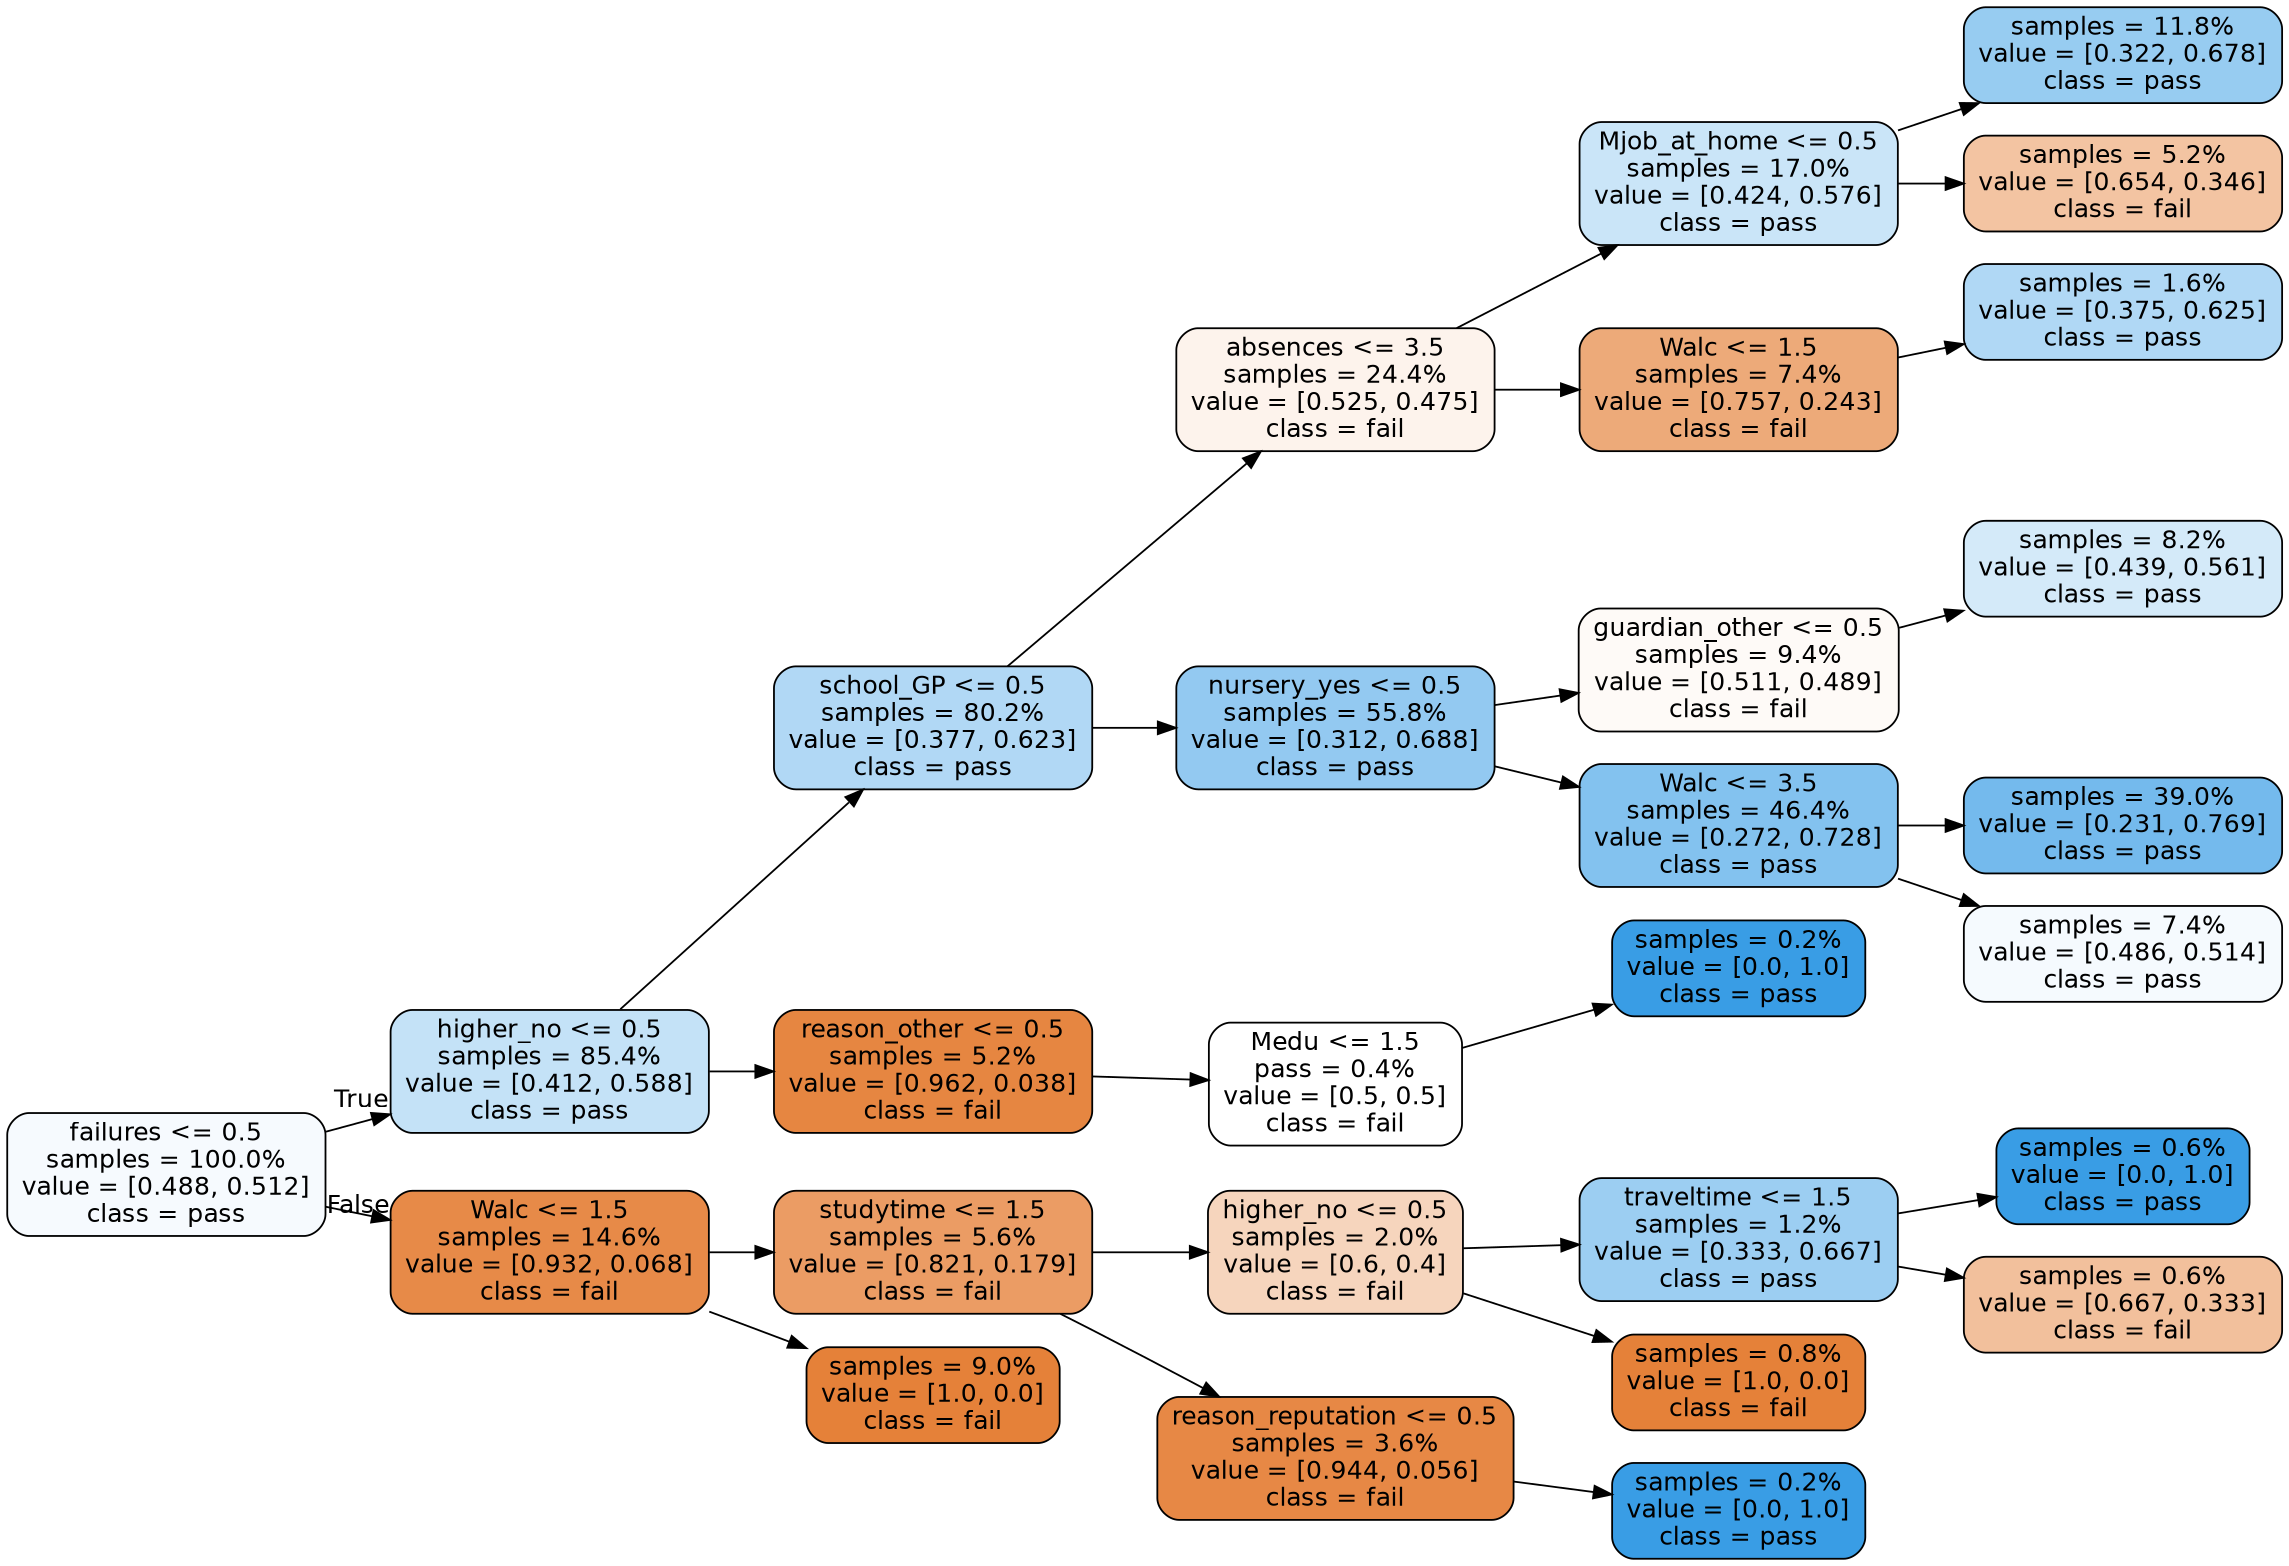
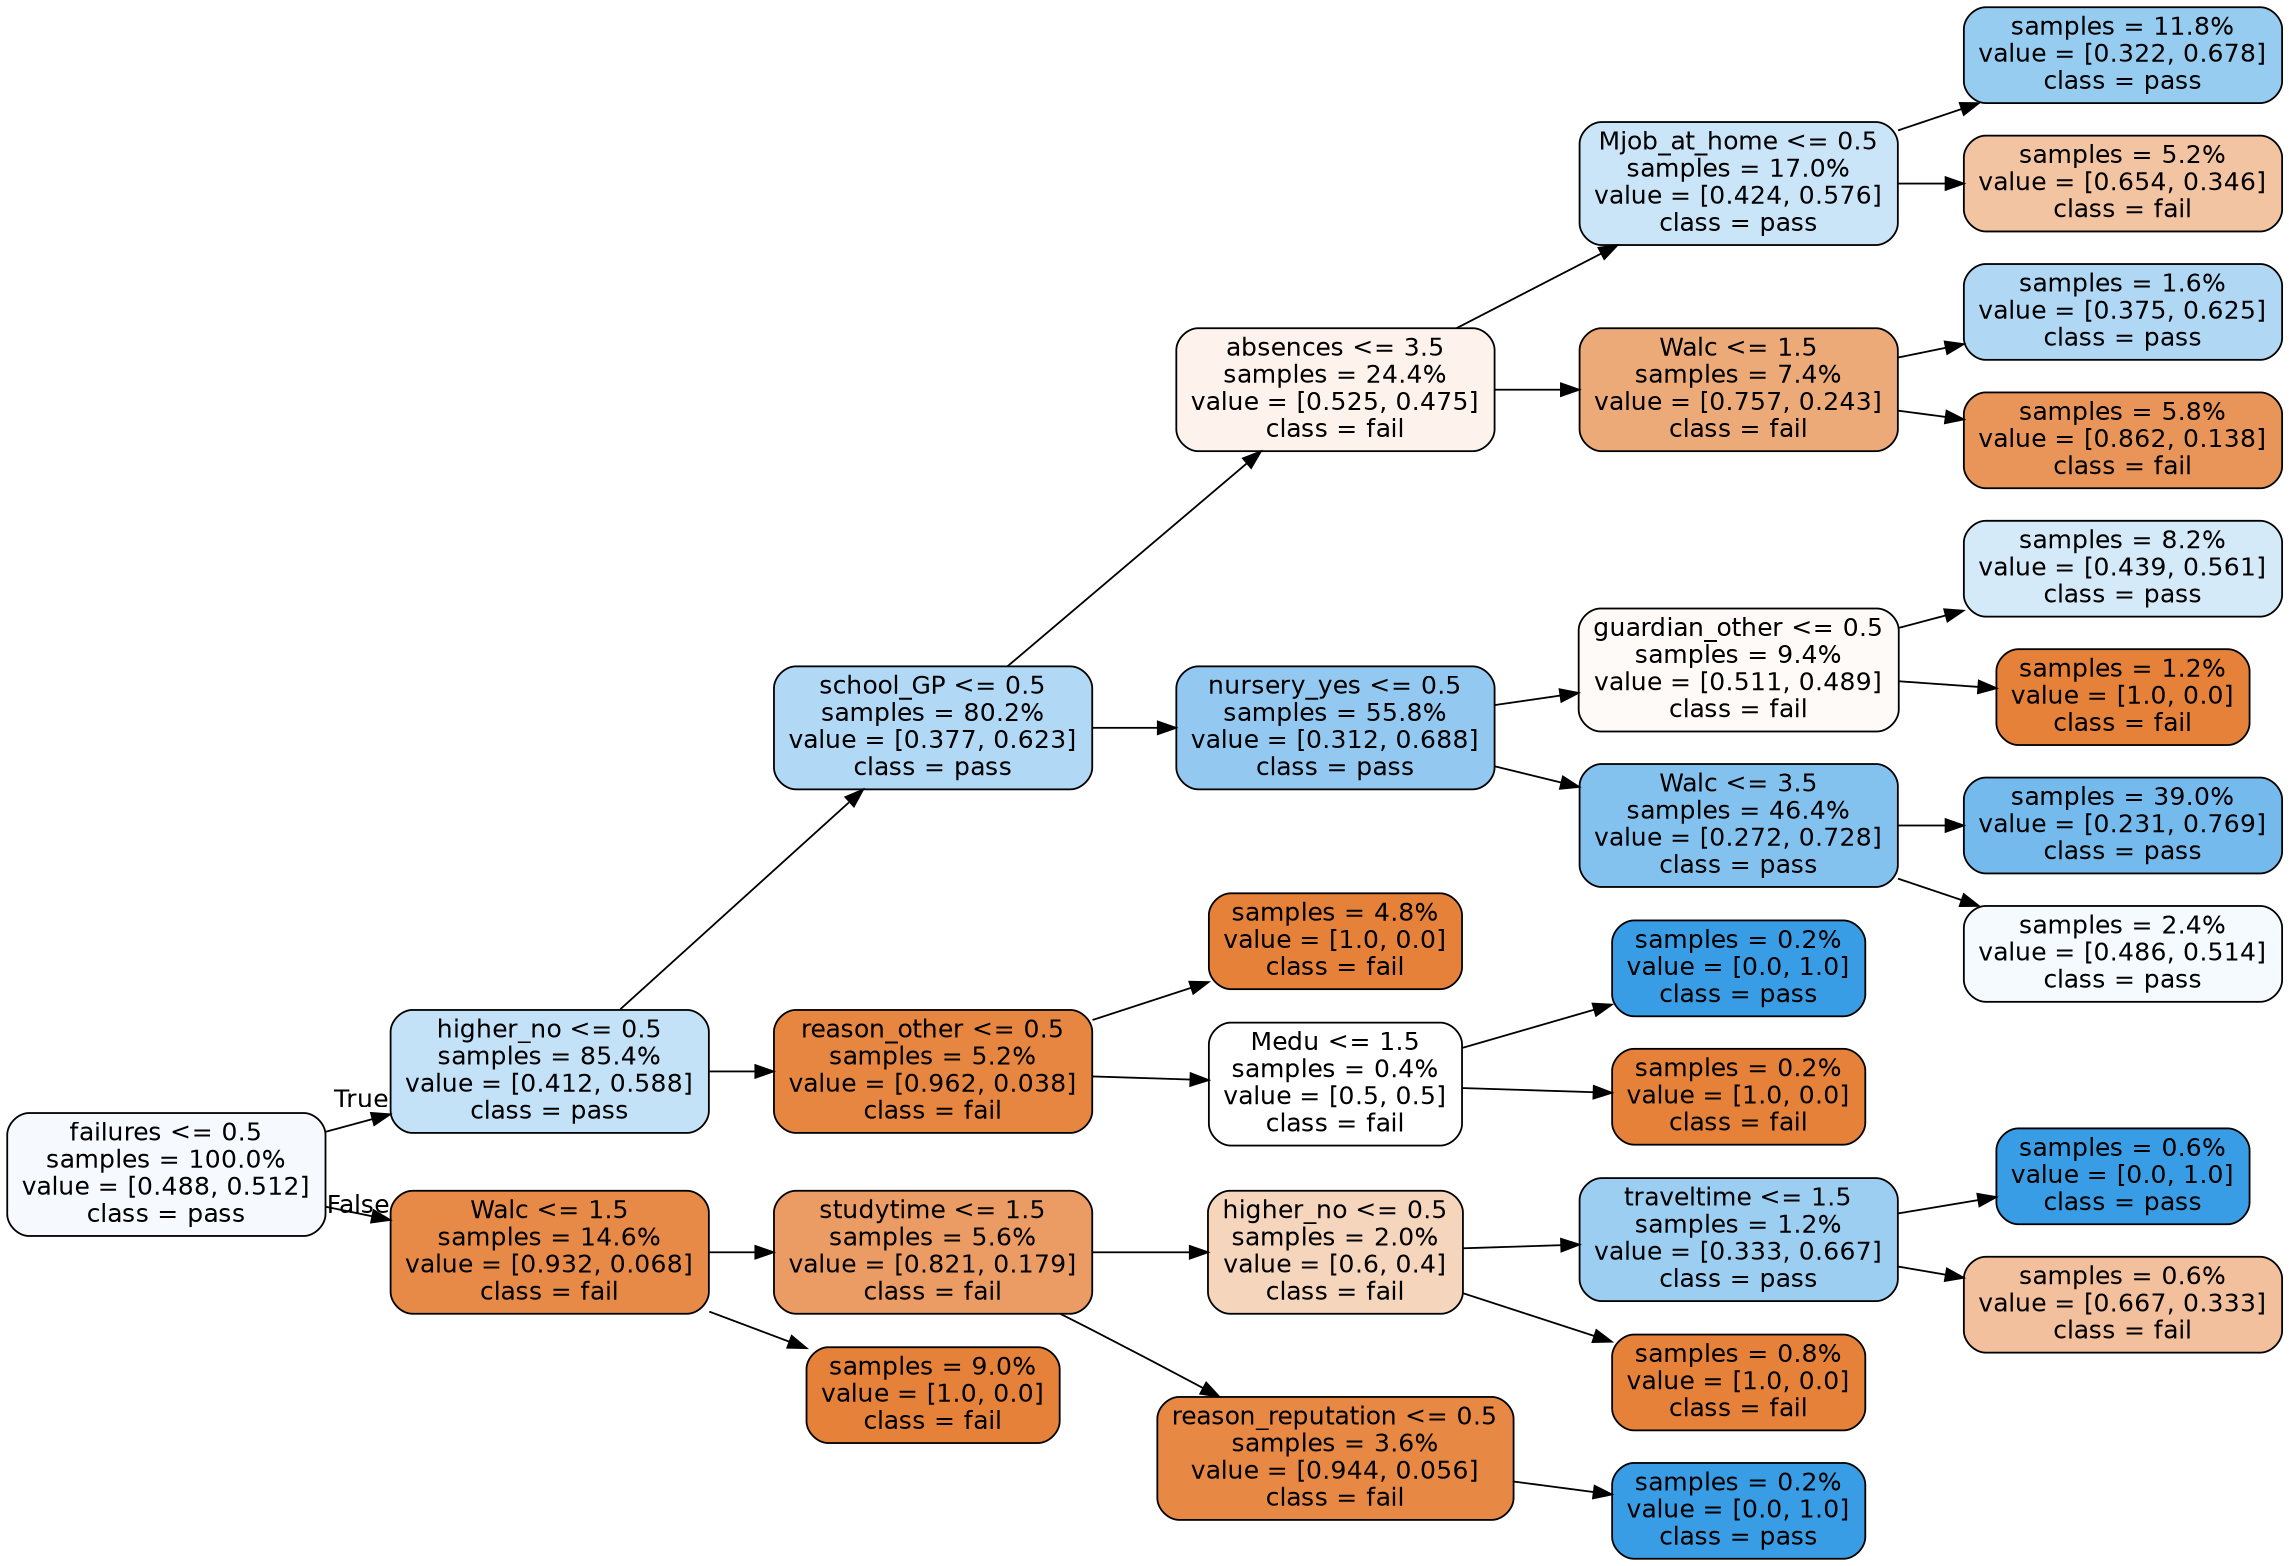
none -> (2123, 440)
none -> (2123, 697)
none -> (1335, 941)
(2123, 954) -> (2123, 954)
(1335, 1084) -> (1335, 1084)
none -> (1739, 1097)
